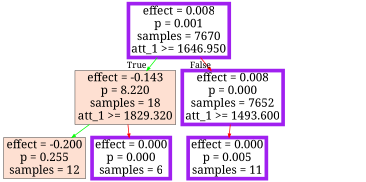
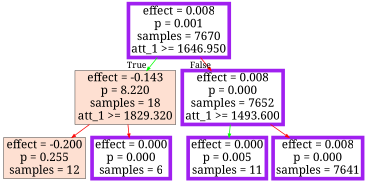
(230, 129) -> (230, 129)
(82, 130) -> (82, 130)
none -> (318, 158)
